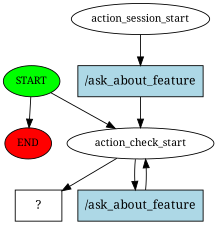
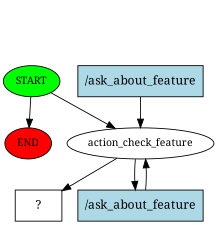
(140, 19) -> none
(140, 143) -> (140, 143)
